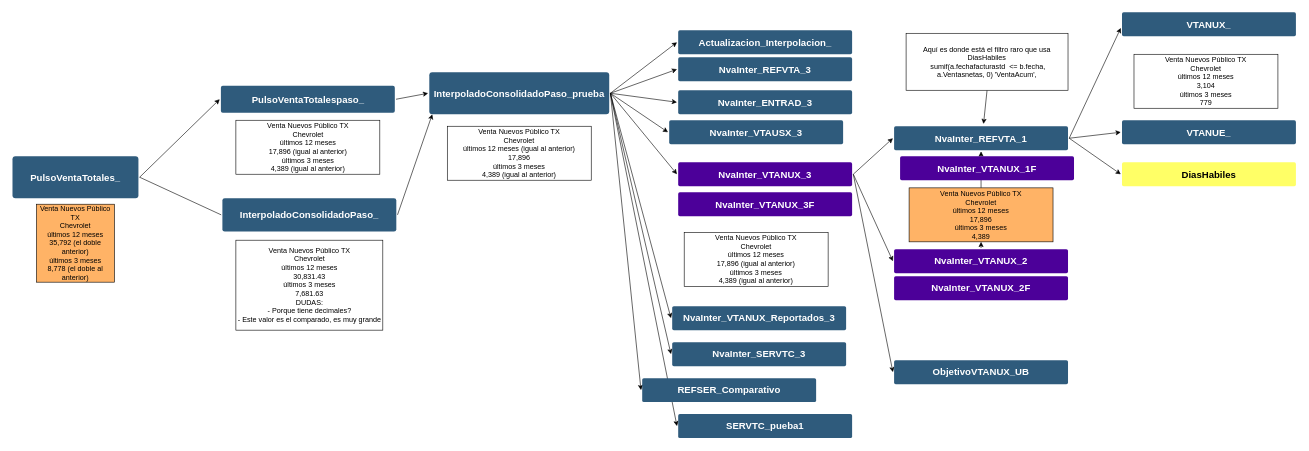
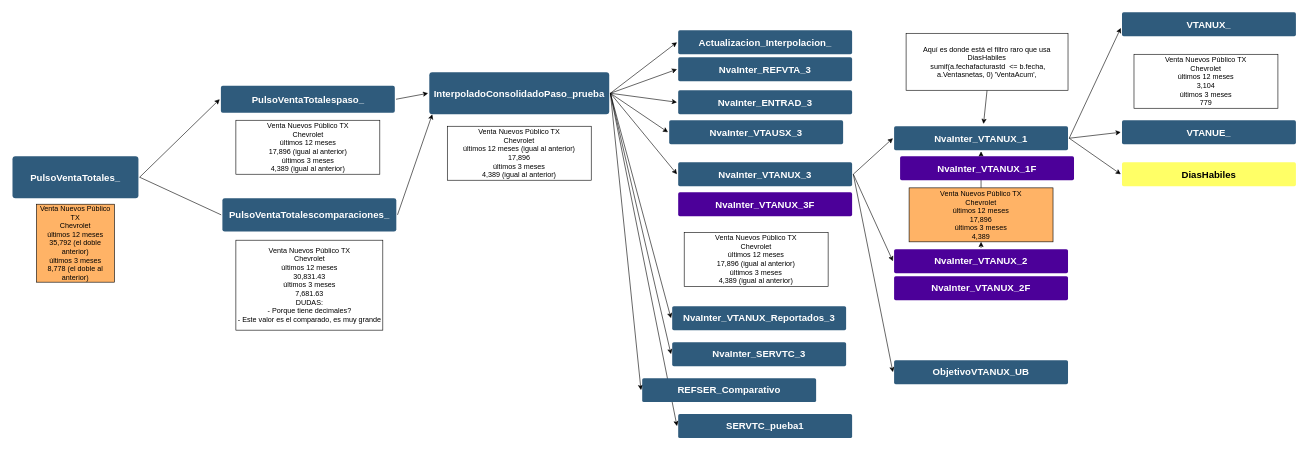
(981, 138) -> (981, 138)
(765, 174) -> (765, 174)
(309, 215) -> (309, 215)
